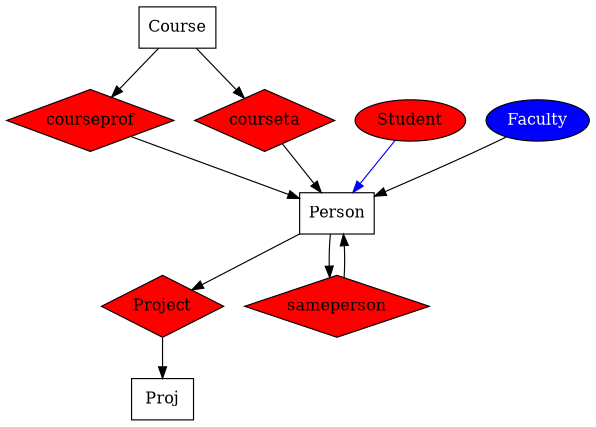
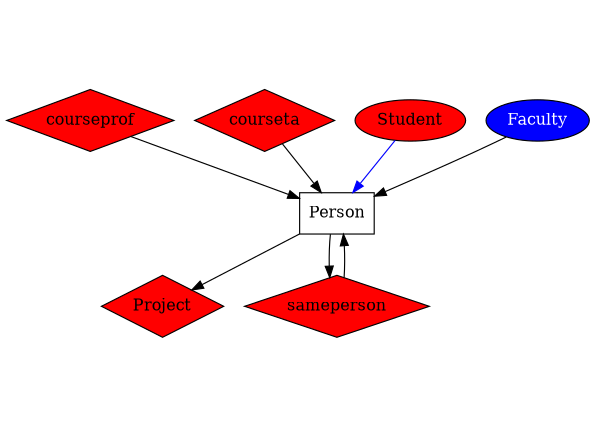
(177, 28) -> none
(163, 399) -> none
